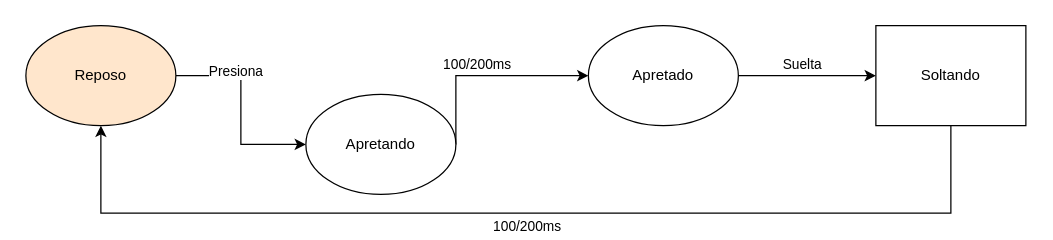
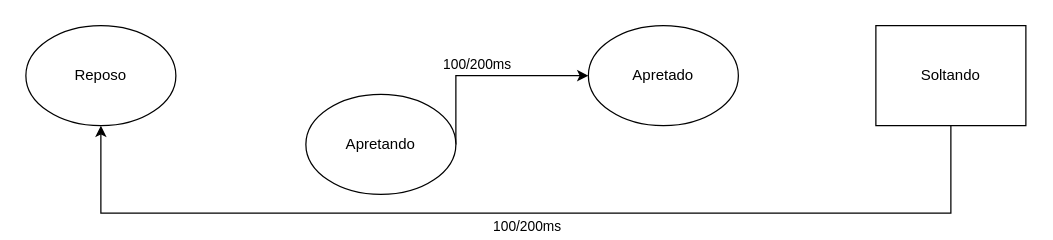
(101, 76) -> (101, 76)
(802, 76) -> none
(241, 106) -> none
